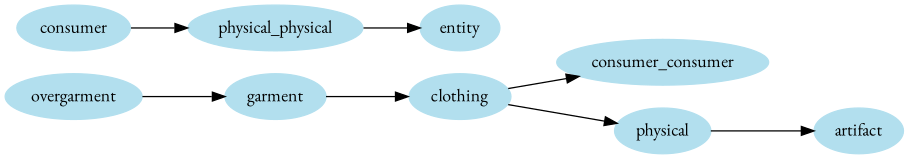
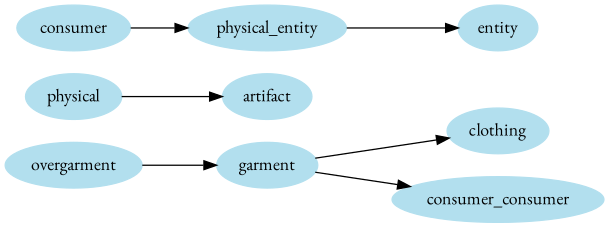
(275, 28) -> (267, 28)
(537, 84) -> (357, 178)
(556, 113) -> none
